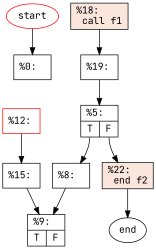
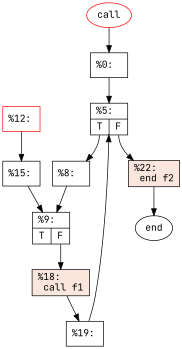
(32, 16) -> (109, 15)
none -> (109, 87)
none -> (61, 253)
